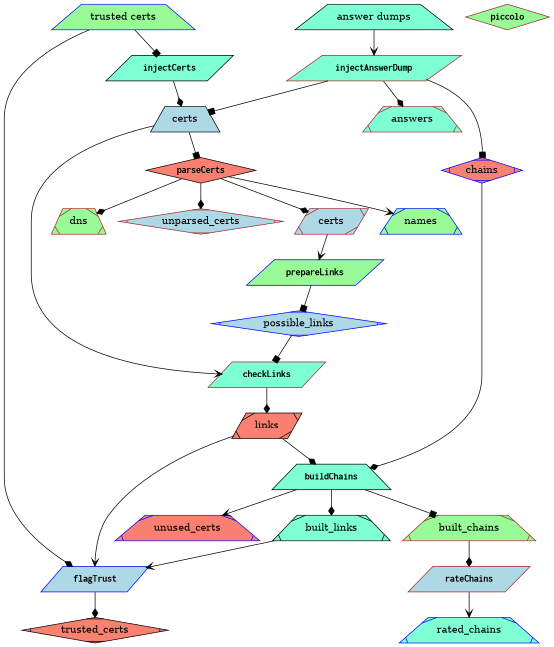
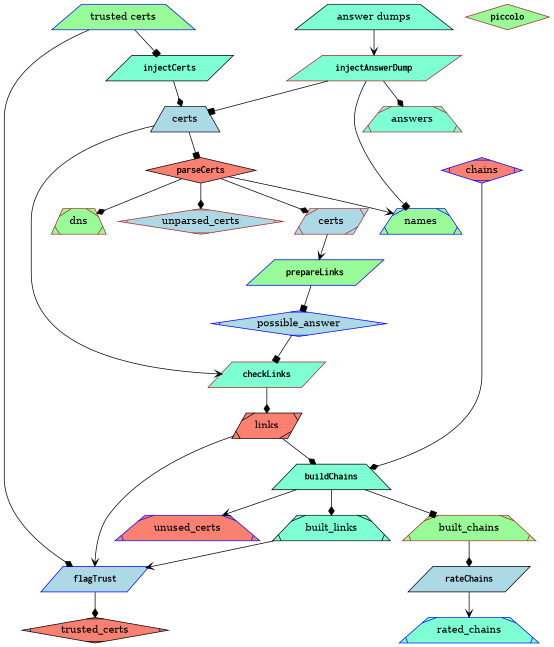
(467, 105) -> (362, 147)
(299, 324) -> (299, 324)
(469, 579) -> (469, 579)
